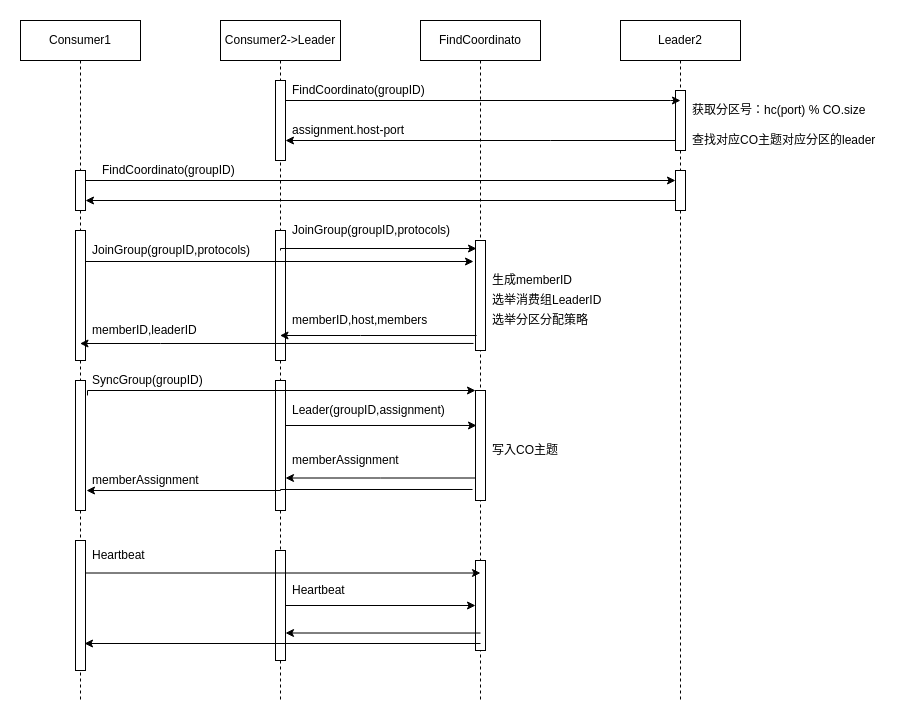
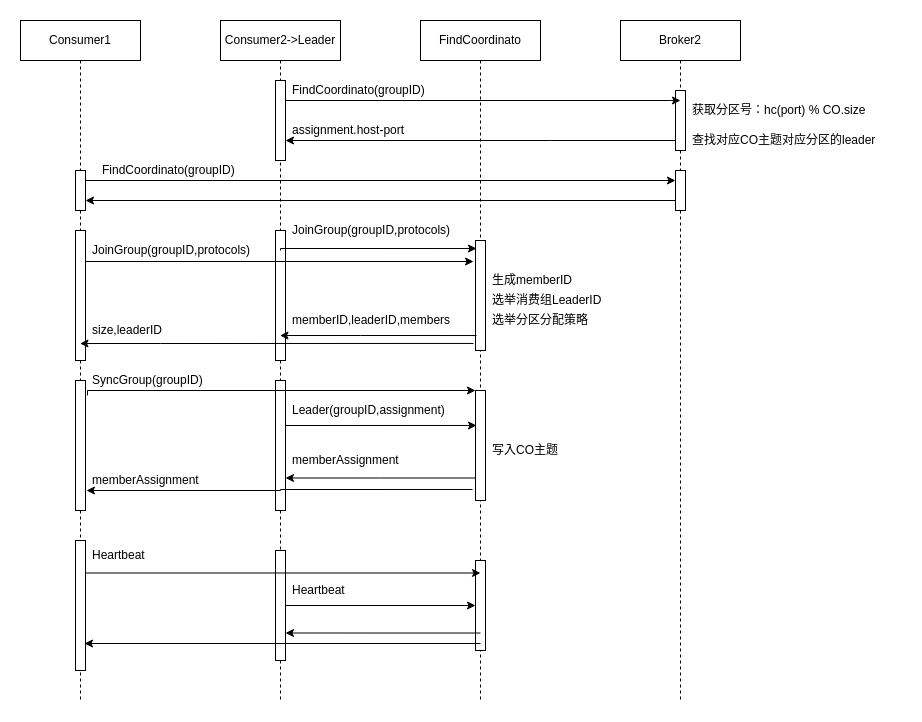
(681, 41) -> (681, 41)
(360, 321) -> (367, 321)
(147, 331) -> (132, 331)
